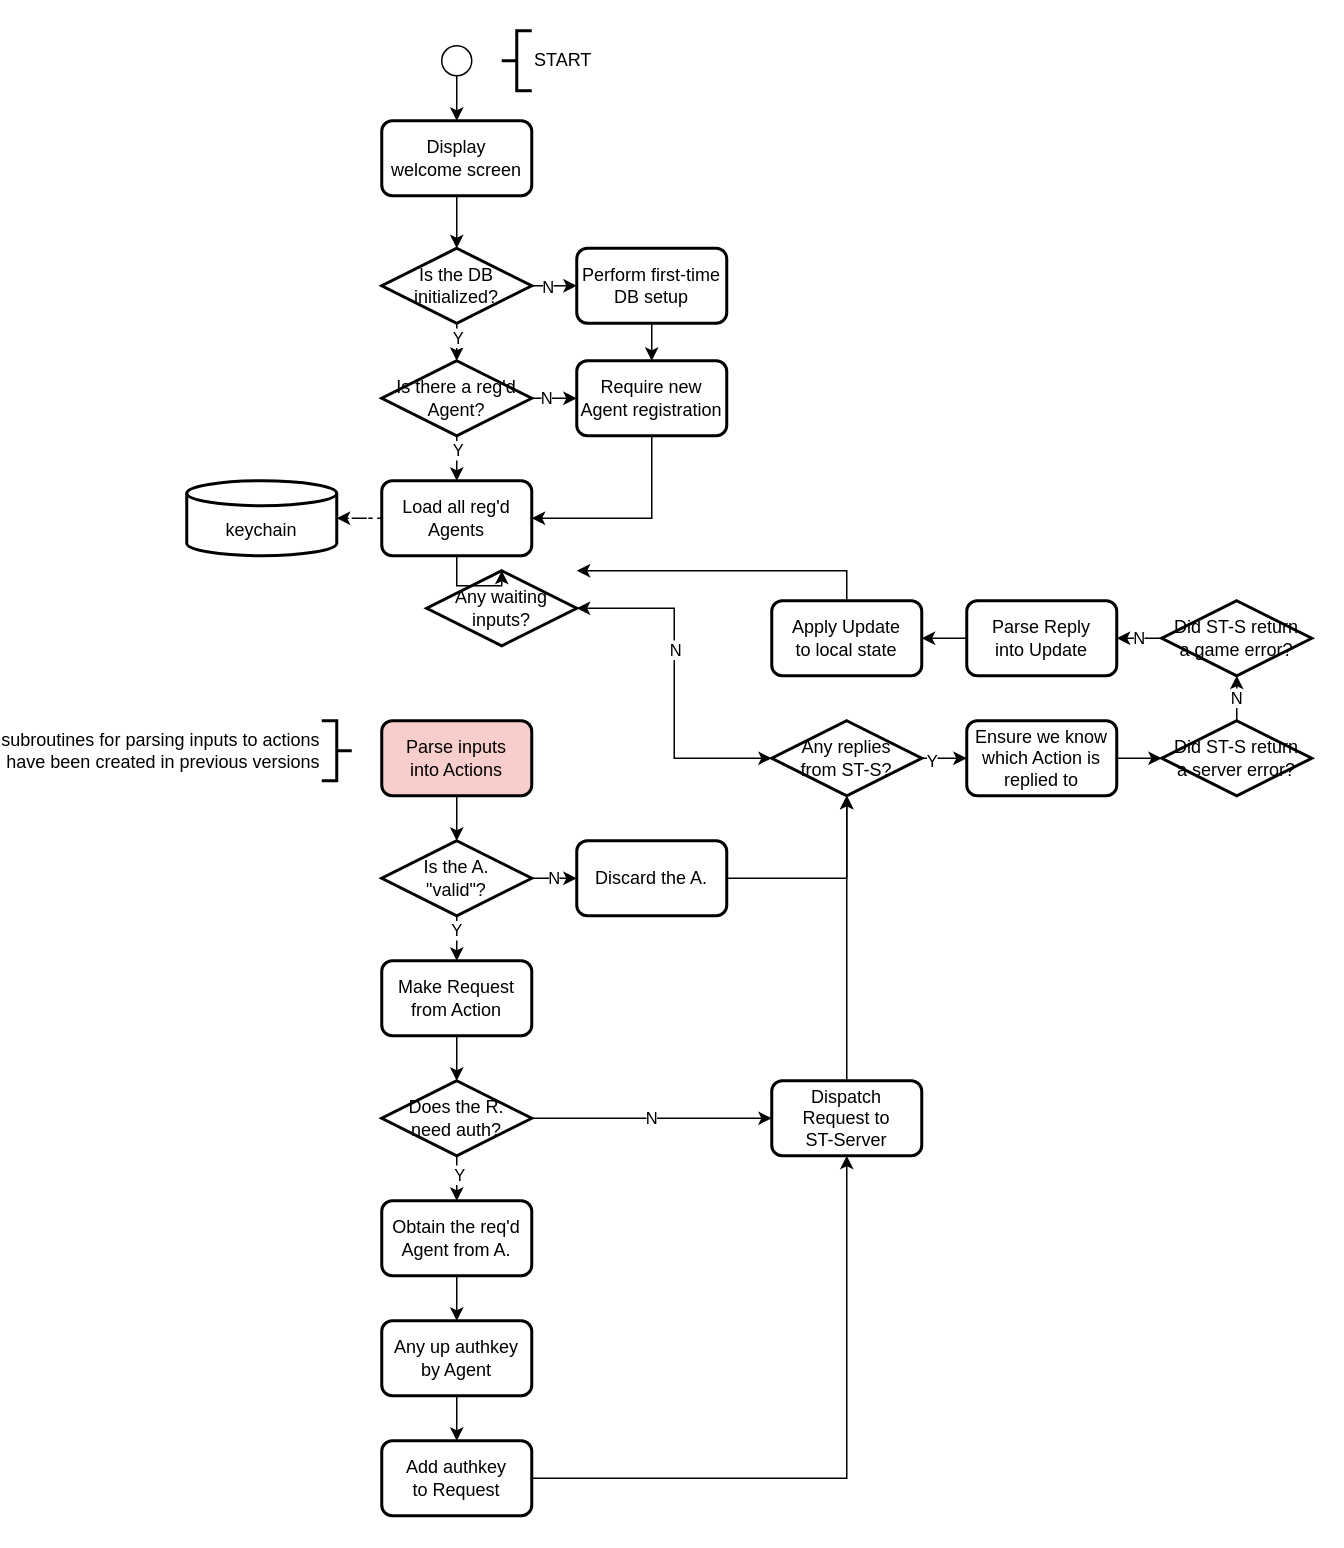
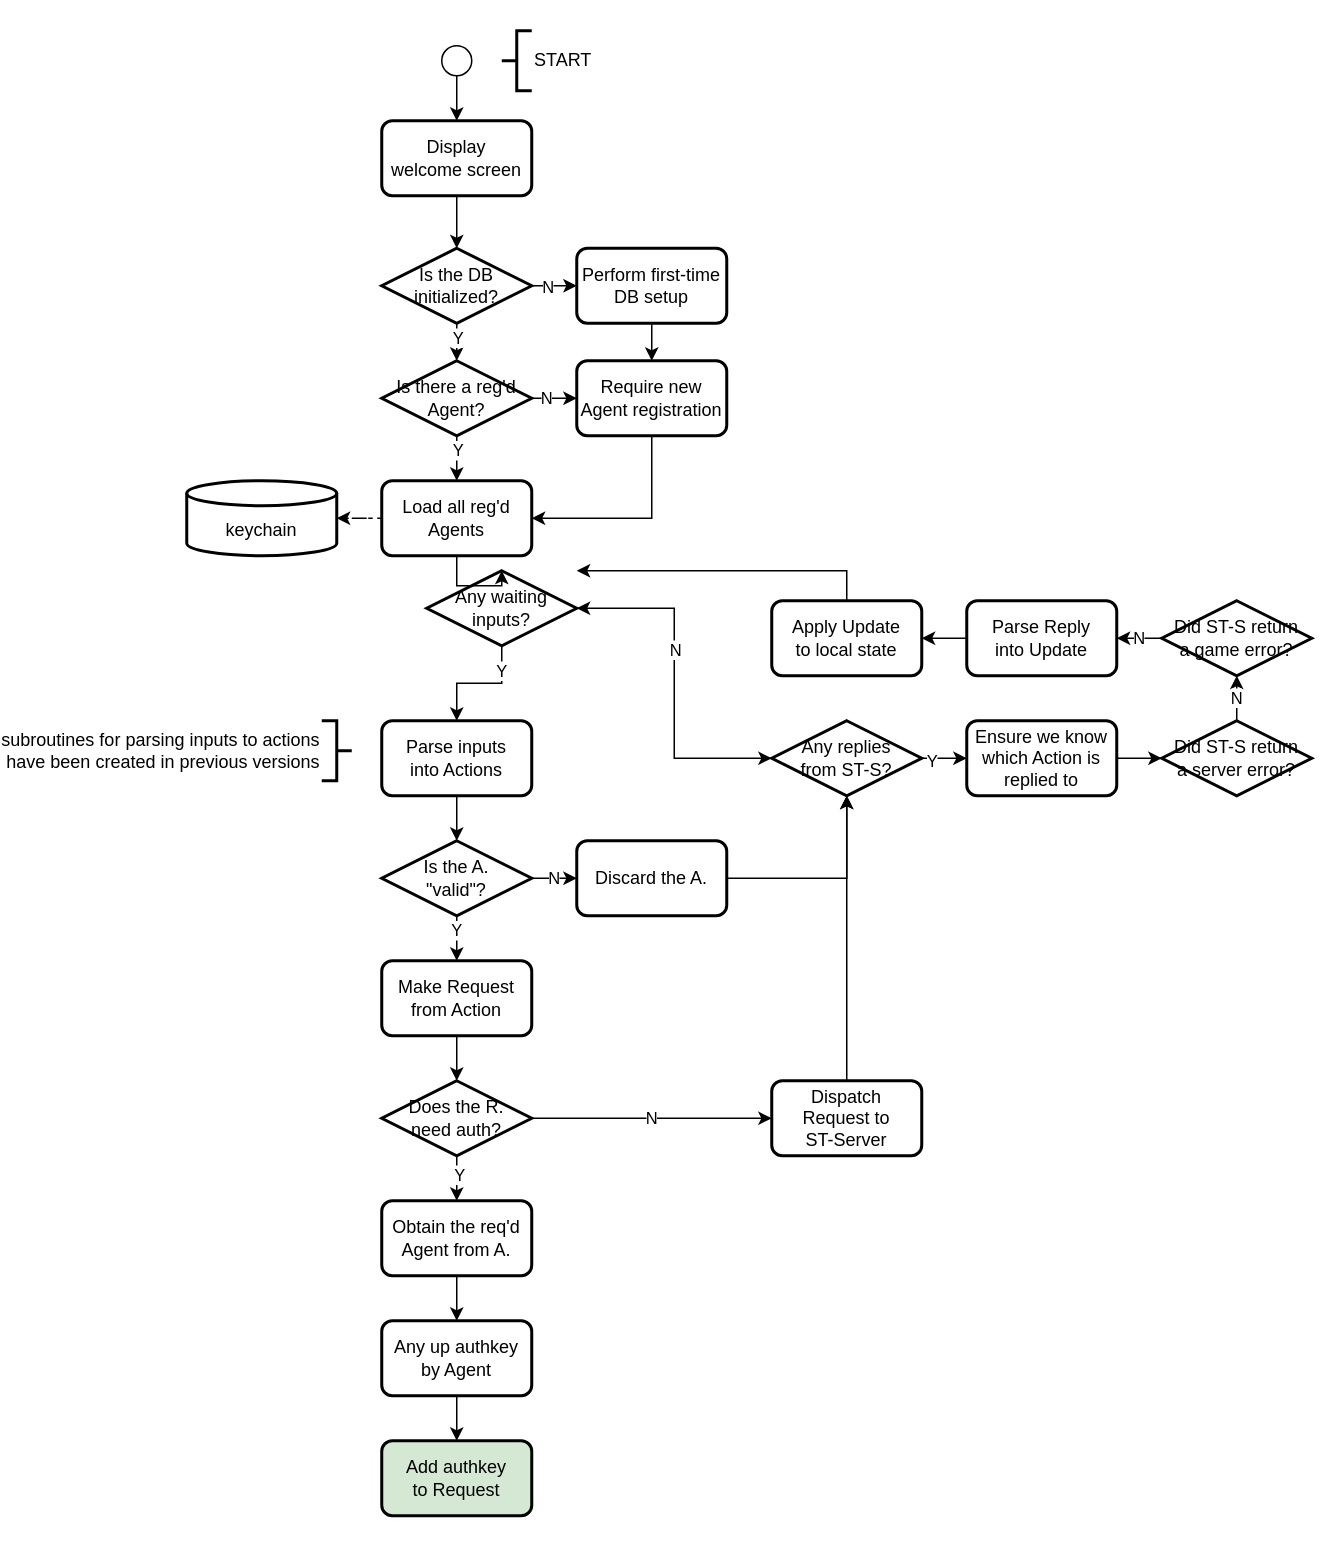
none -> (485, 683)
(457, 758) -> (457, 758)
(457, 1478) -> (457, 1478)
(845, 1478) -> none
